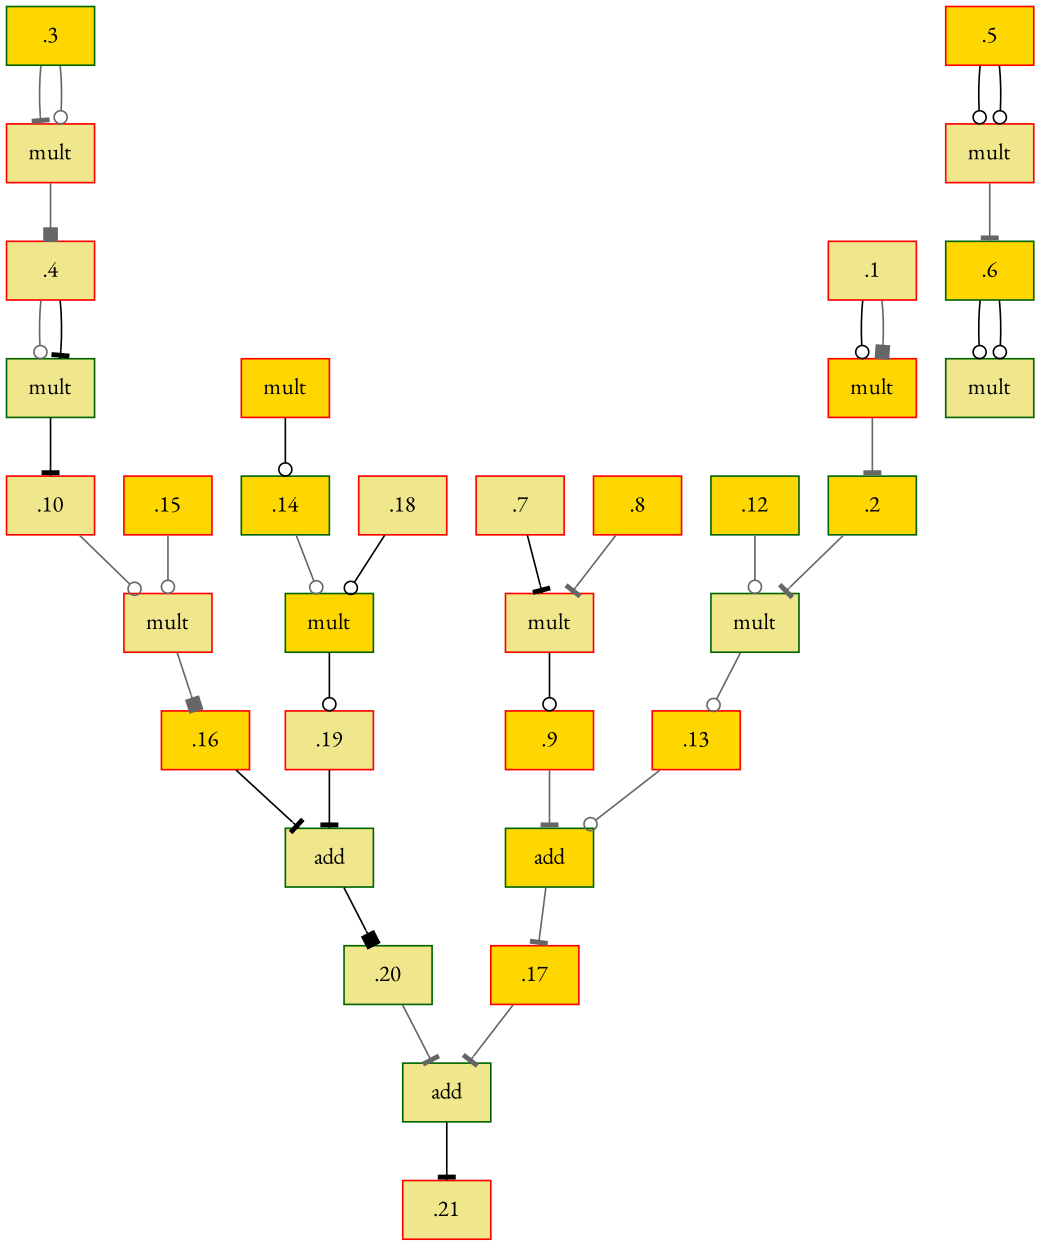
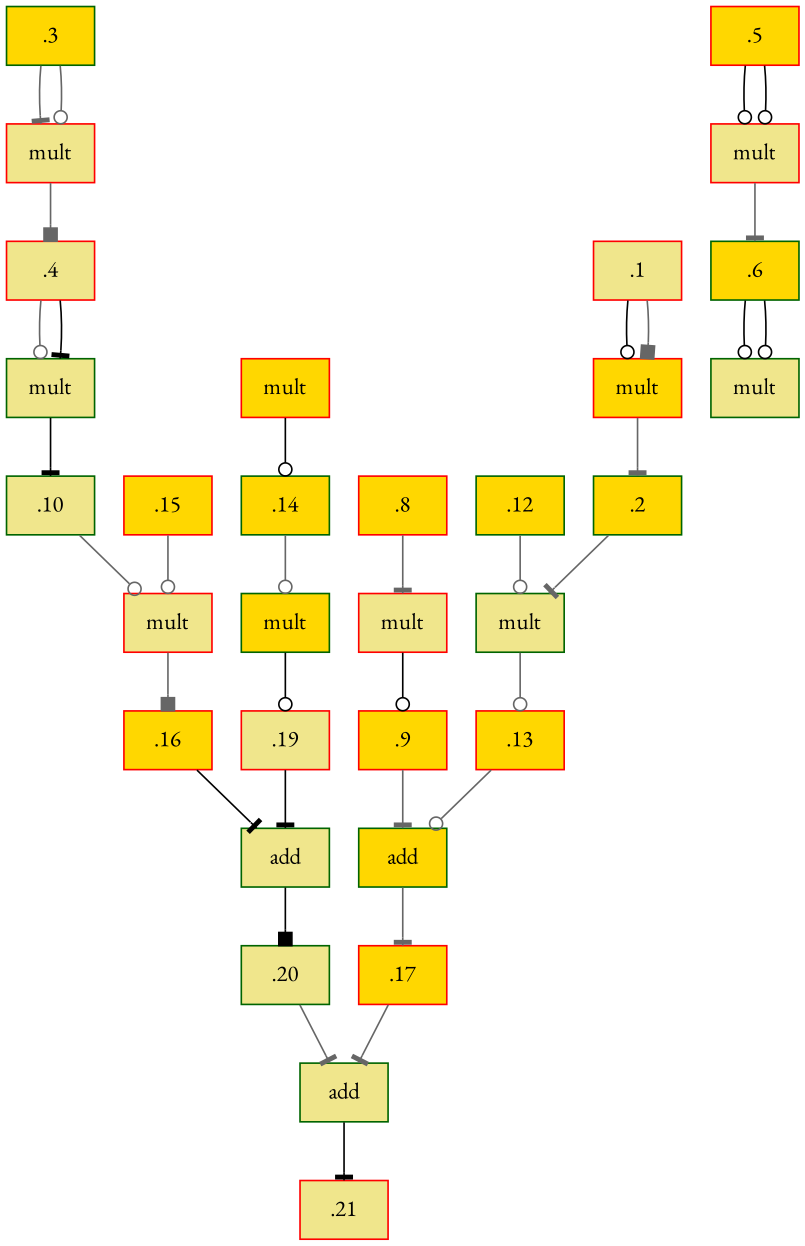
(51, 505) -> (51, 505)
(403, 505) -> none
(520, 505) -> none
